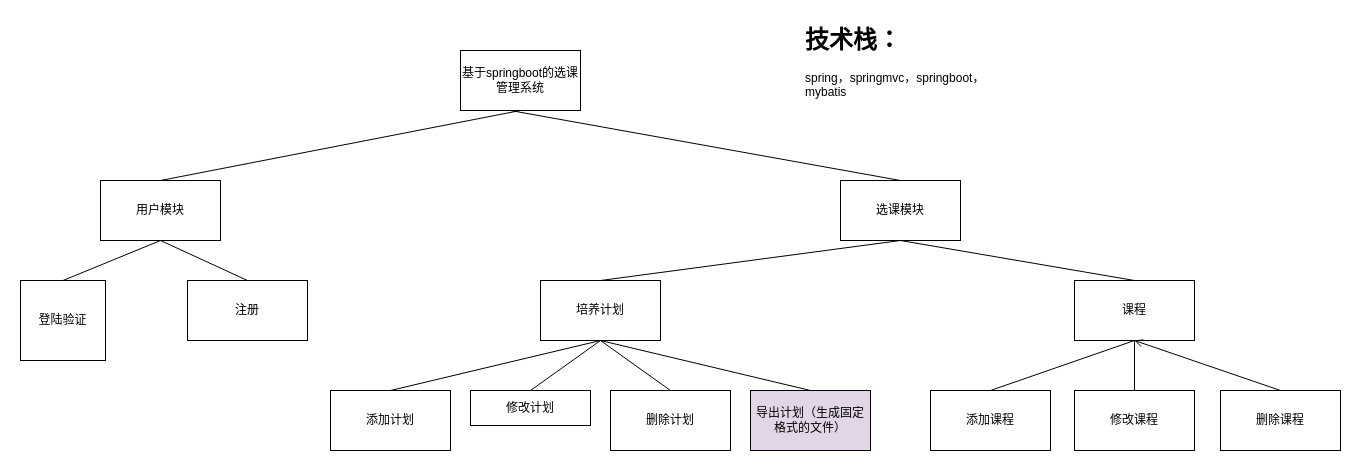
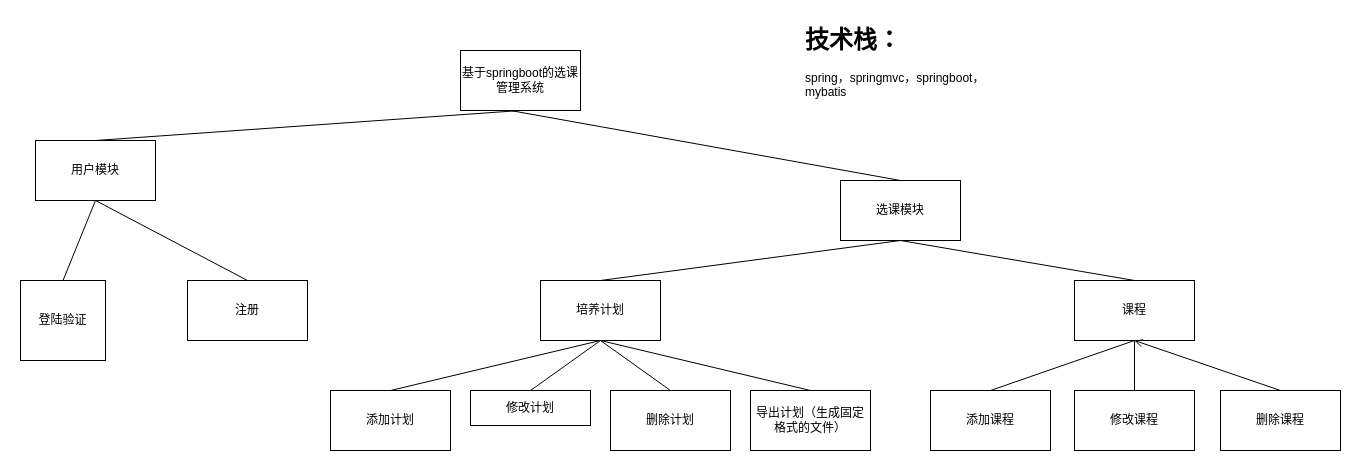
(161, 211) -> (96, 171)
(811, 421) -> (811, 421)
